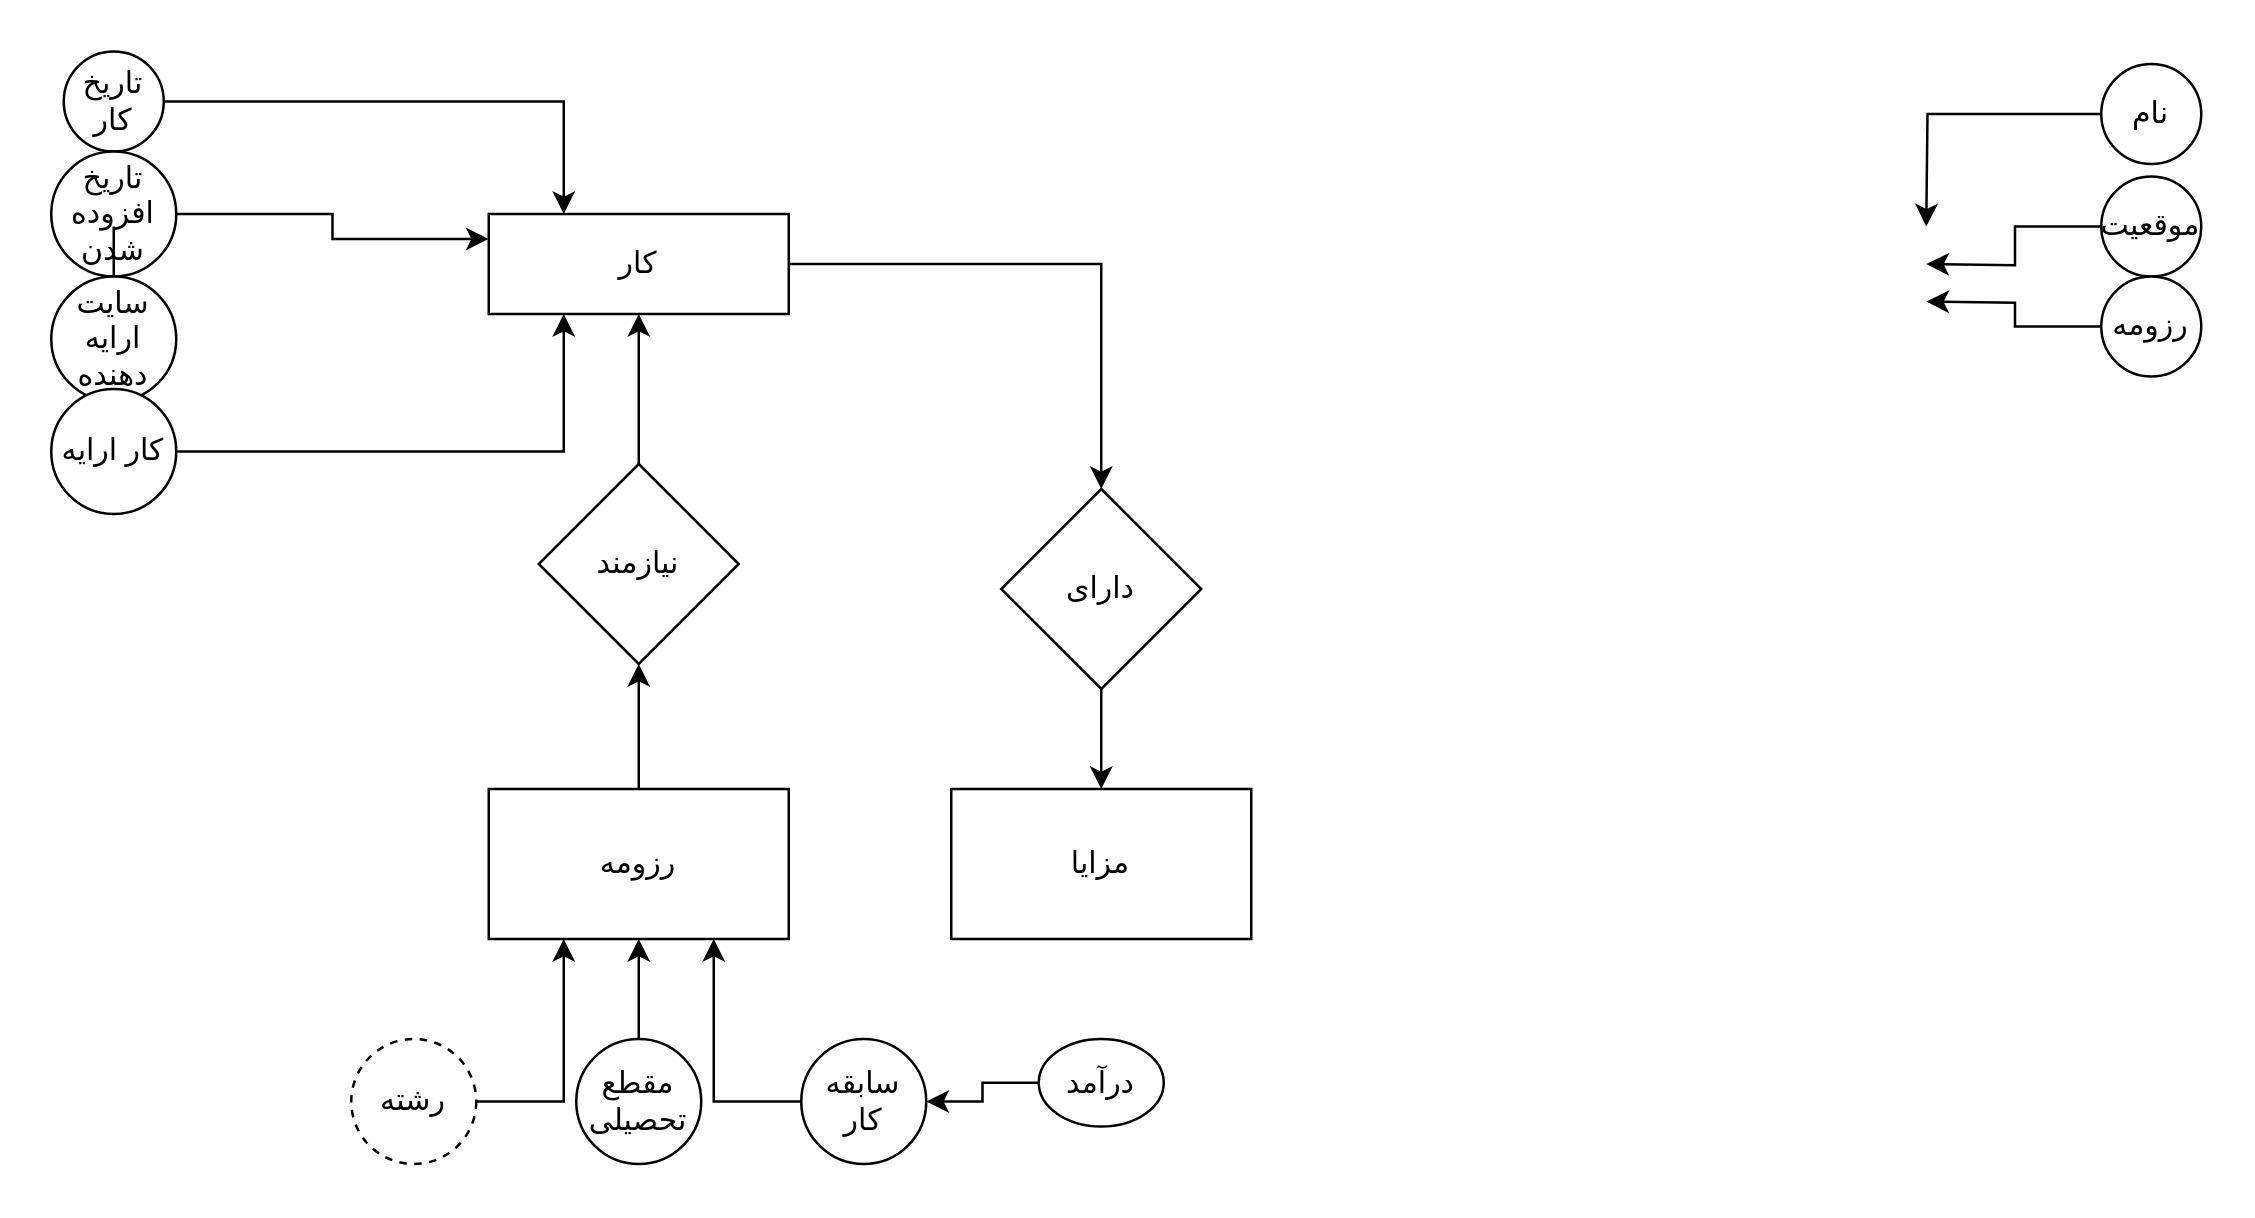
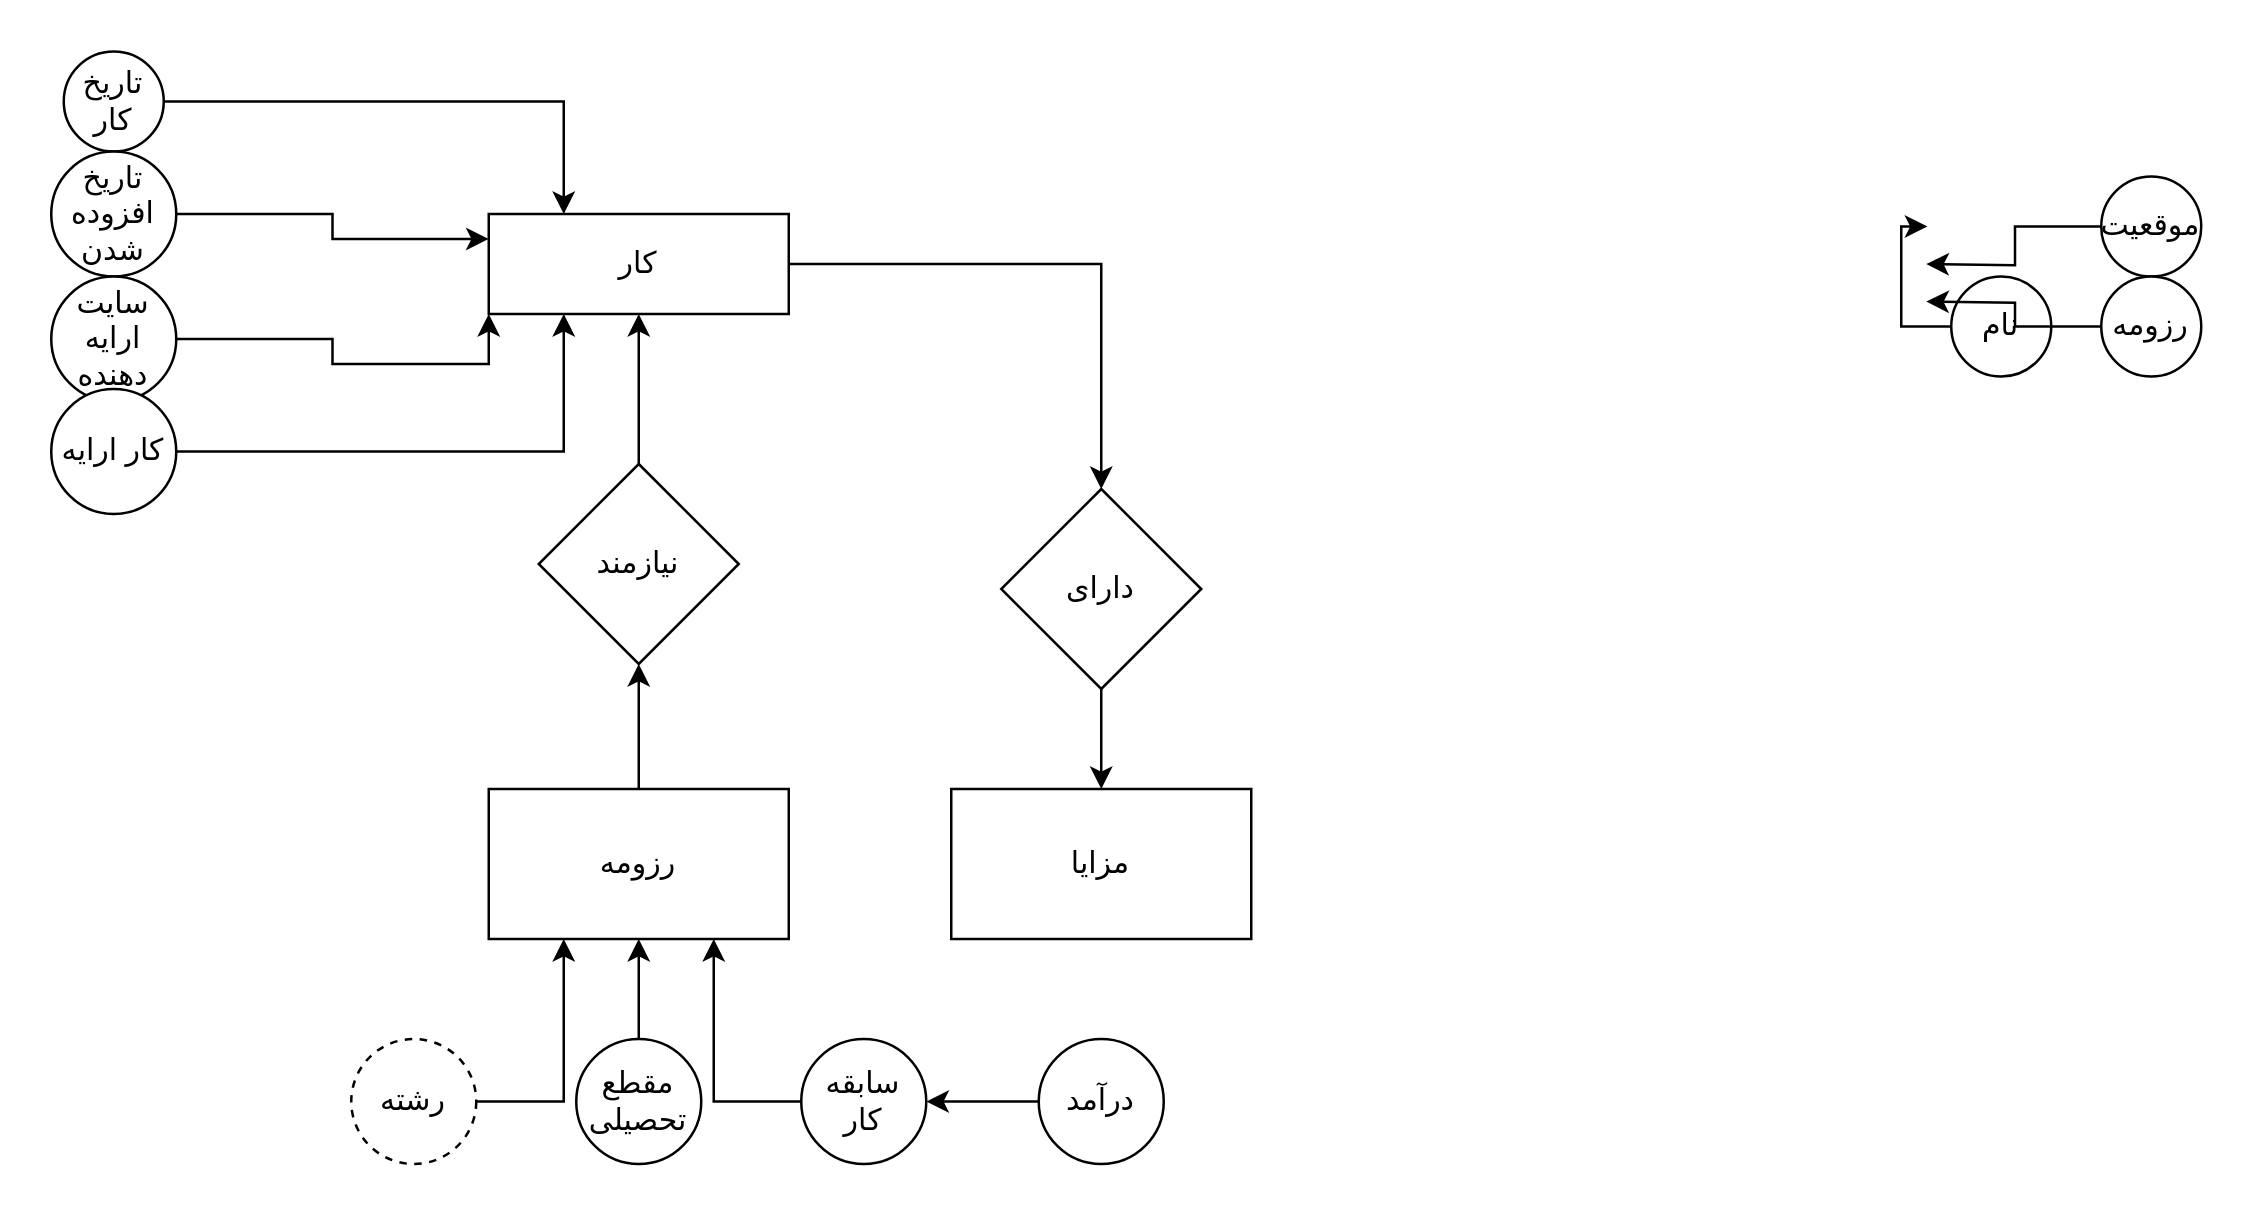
(2151, 114) -> (2001, 326)
(114, 226) -> (337, 364)
(1101, 1083) -> (1101, 1101)
